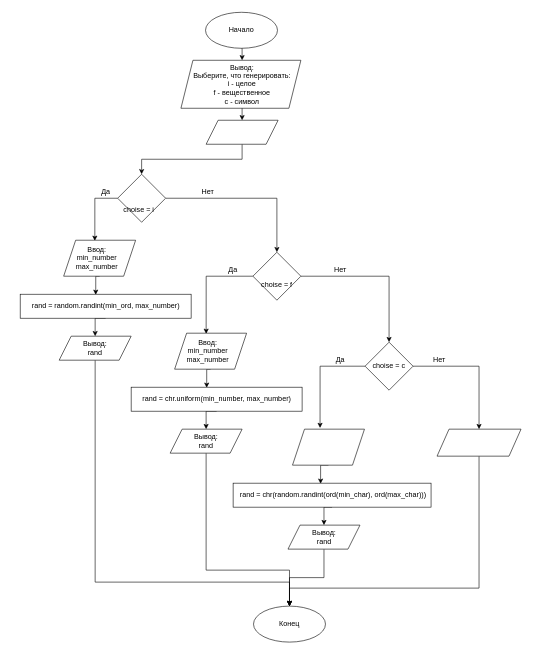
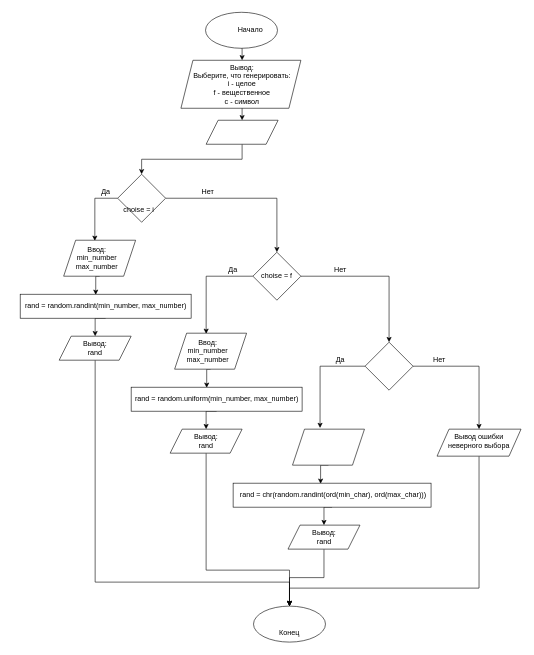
(242, 30) -> (251, 30)
(277, 285) -> (277, 276)
(106, 306) -> (106, 306)
(389, 366) -> none
(217, 399) -> (217, 399)
none -> (479, 441)
(290, 624) -> (290, 633)
